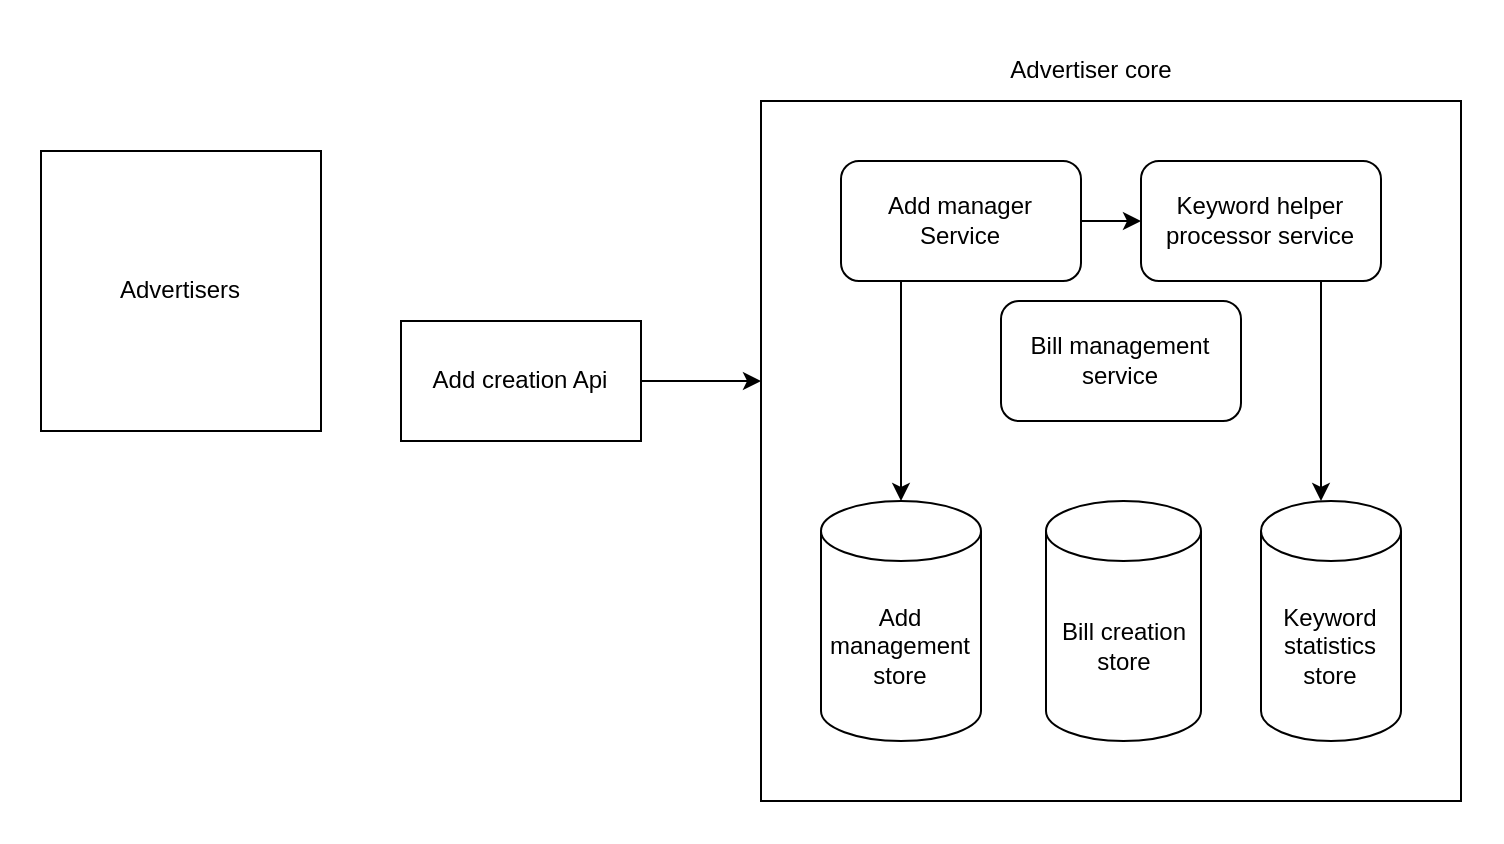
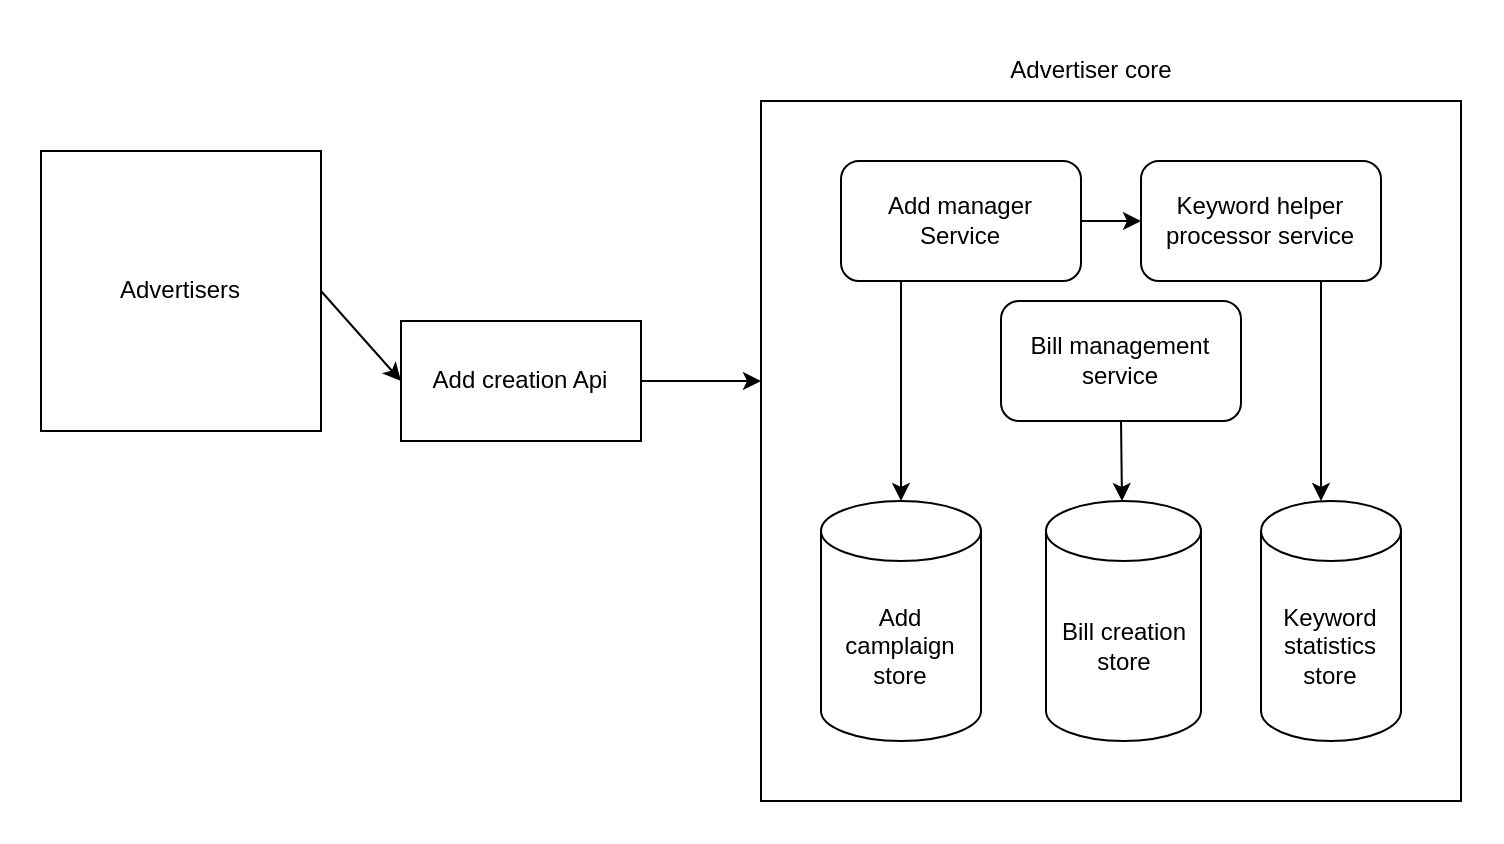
none -> (356, 331)
none -> (1121, 454)
(901, 647) -> (901, 647)
